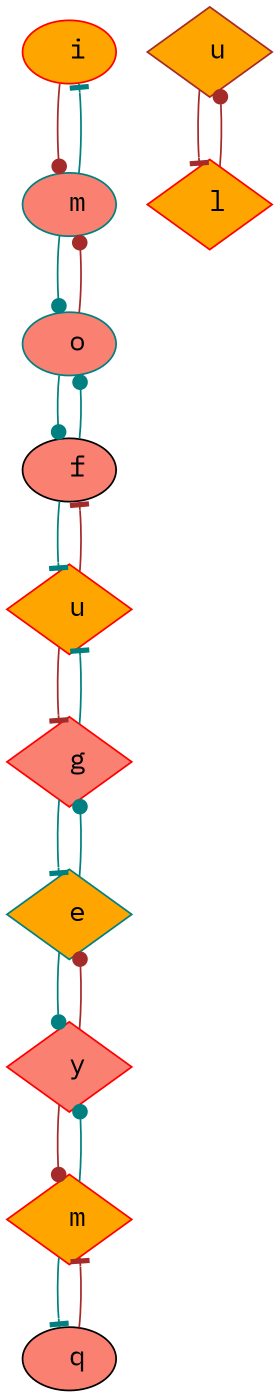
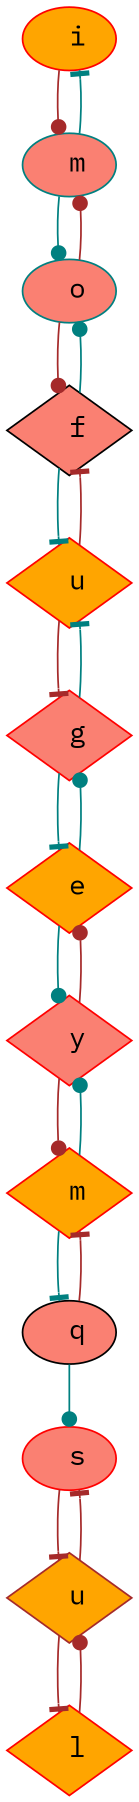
(58, 400) -> (58, 350)
(69, 470) -> (69, 430)
(69, 914) -> (69, 888)
none -> (69, 1458)
